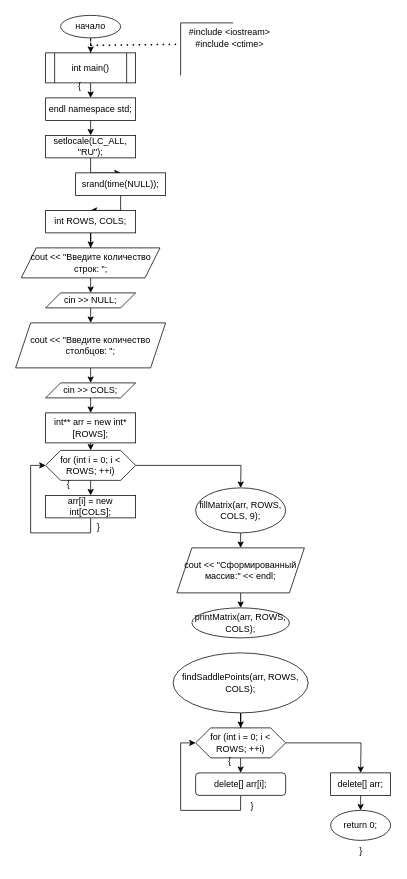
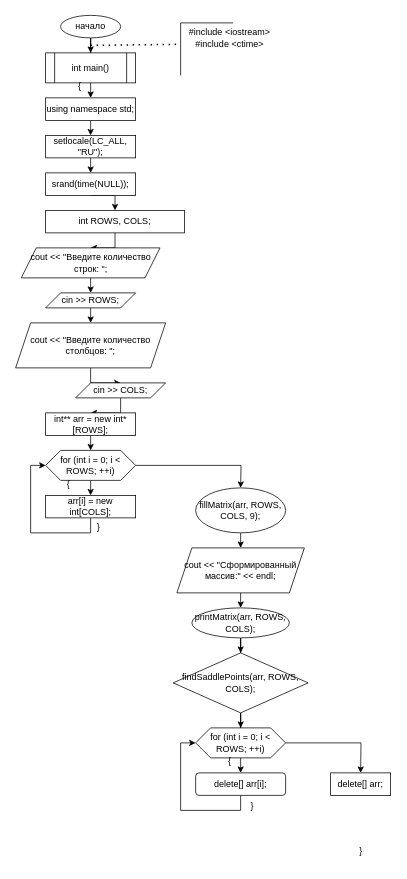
(90, 39) -> (90, 39)
(90, 109) -> (90, 109)
(120, 184) -> (90, 184)
(90, 222) -> (115, 222)
(90, 300) -> (90, 300)
(90, 390) -> (120, 390)
(90, 428) -> (90, 424)
none -> (240, 648)
(240, 683) -> (240, 683)
(360, 800) -> none
(360, 825) -> none
